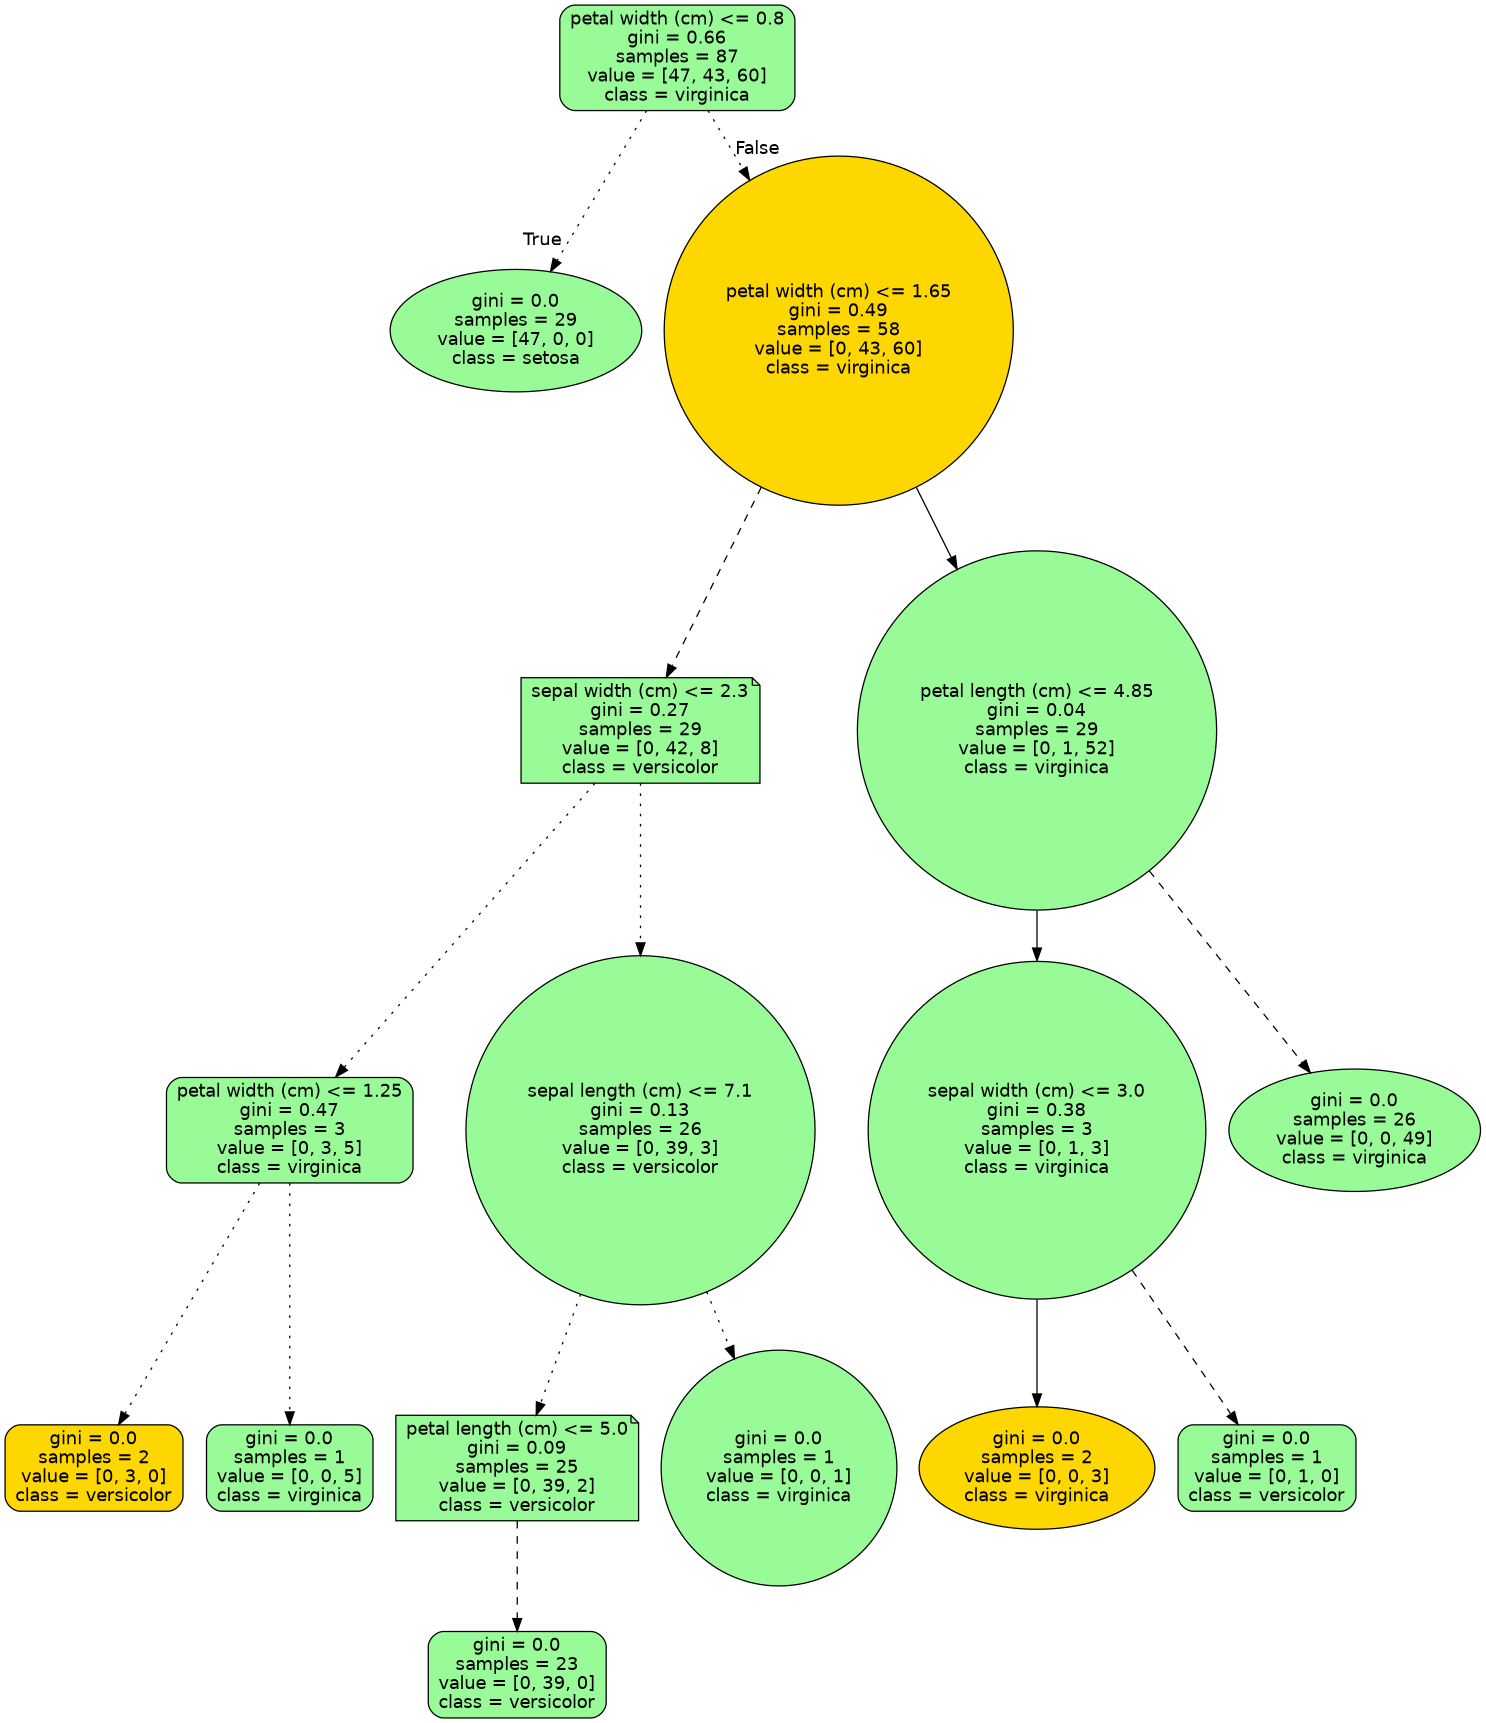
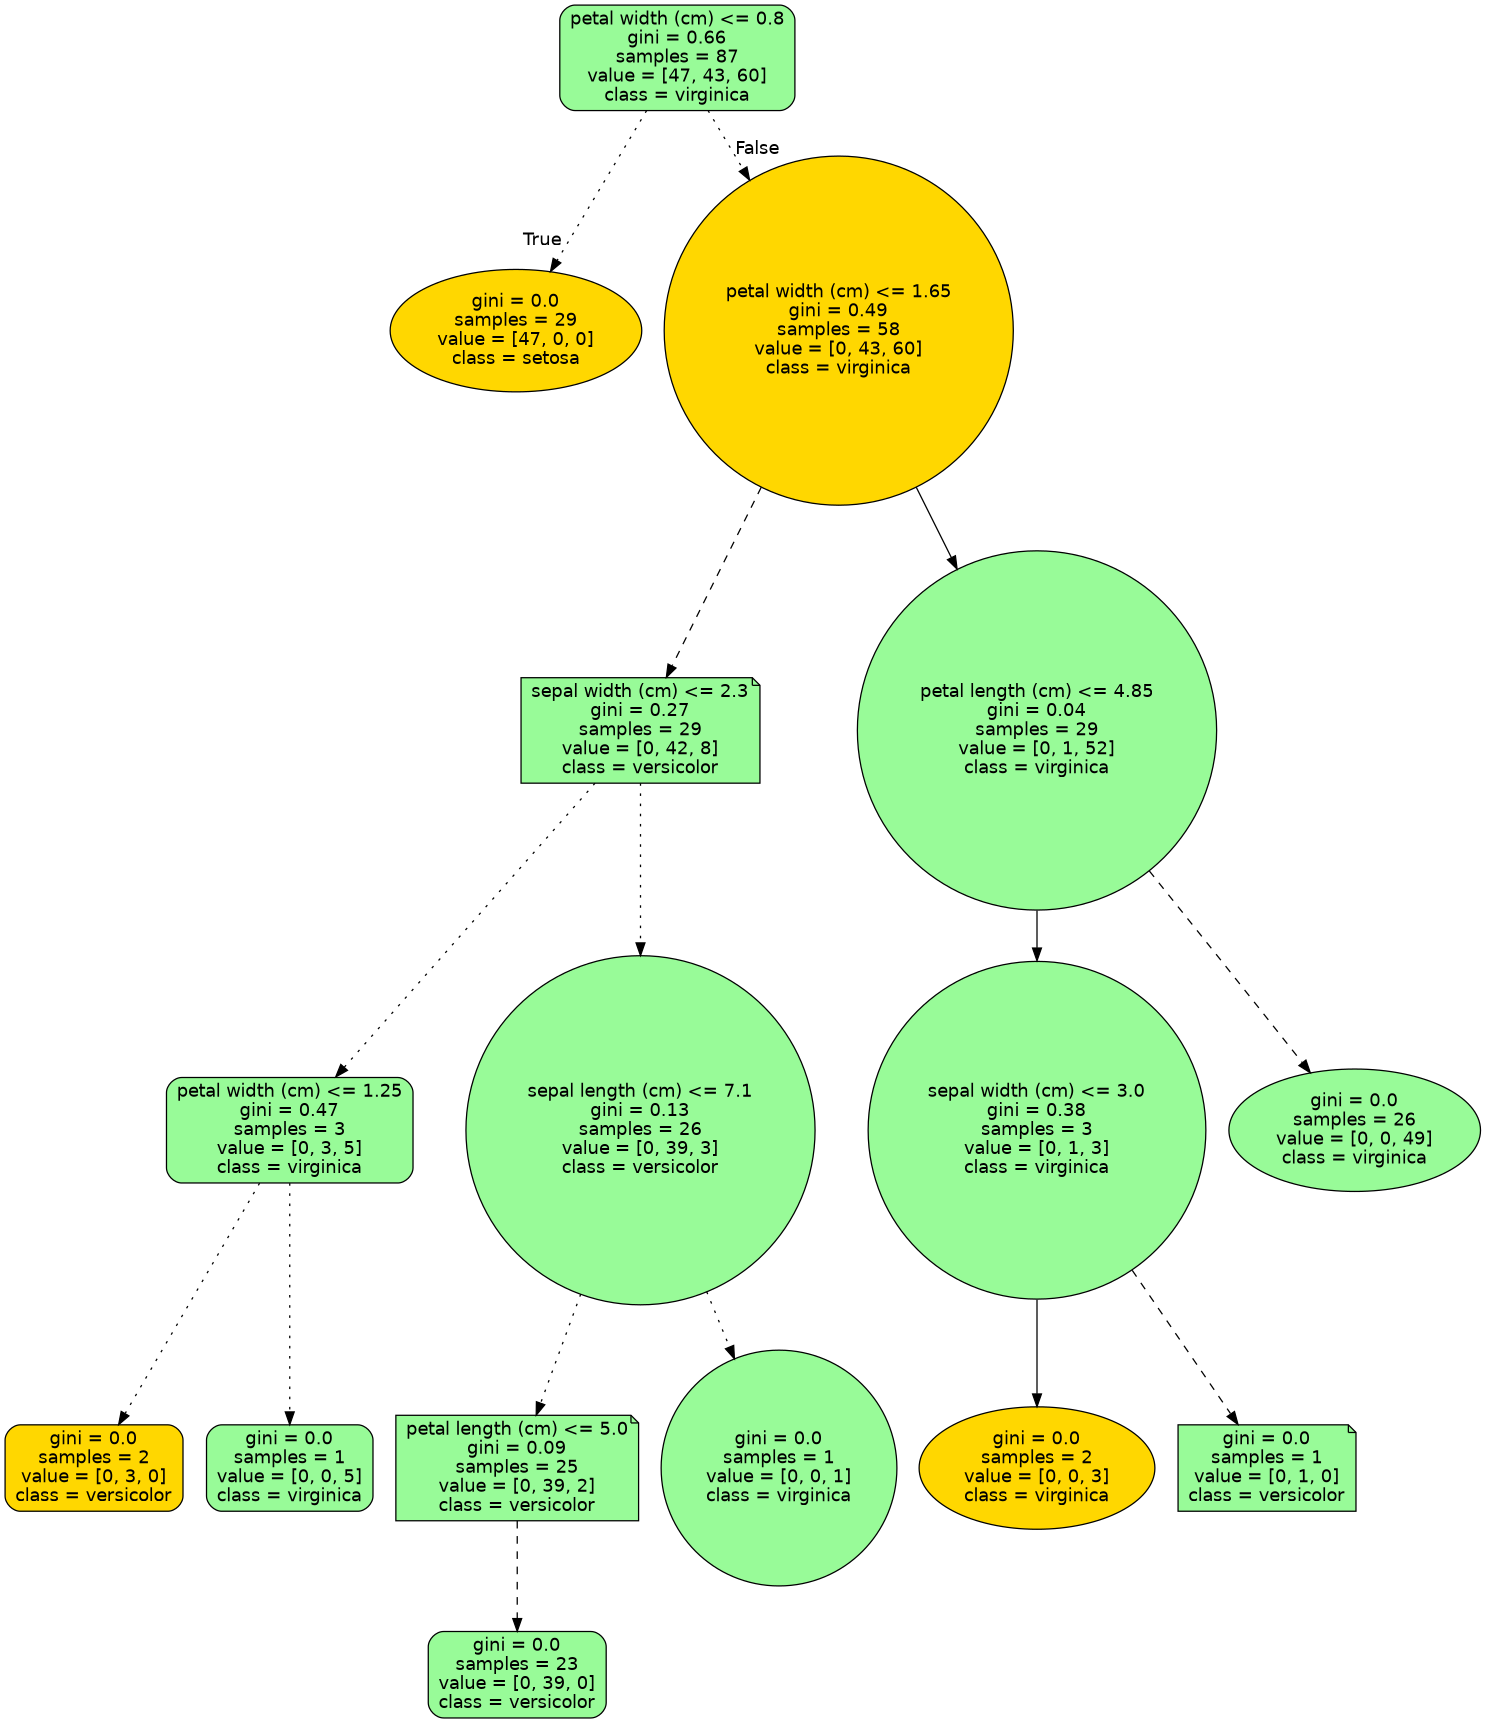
(516, 331) -> (516, 331)
(1267, 1468) -> (1267, 1468)
